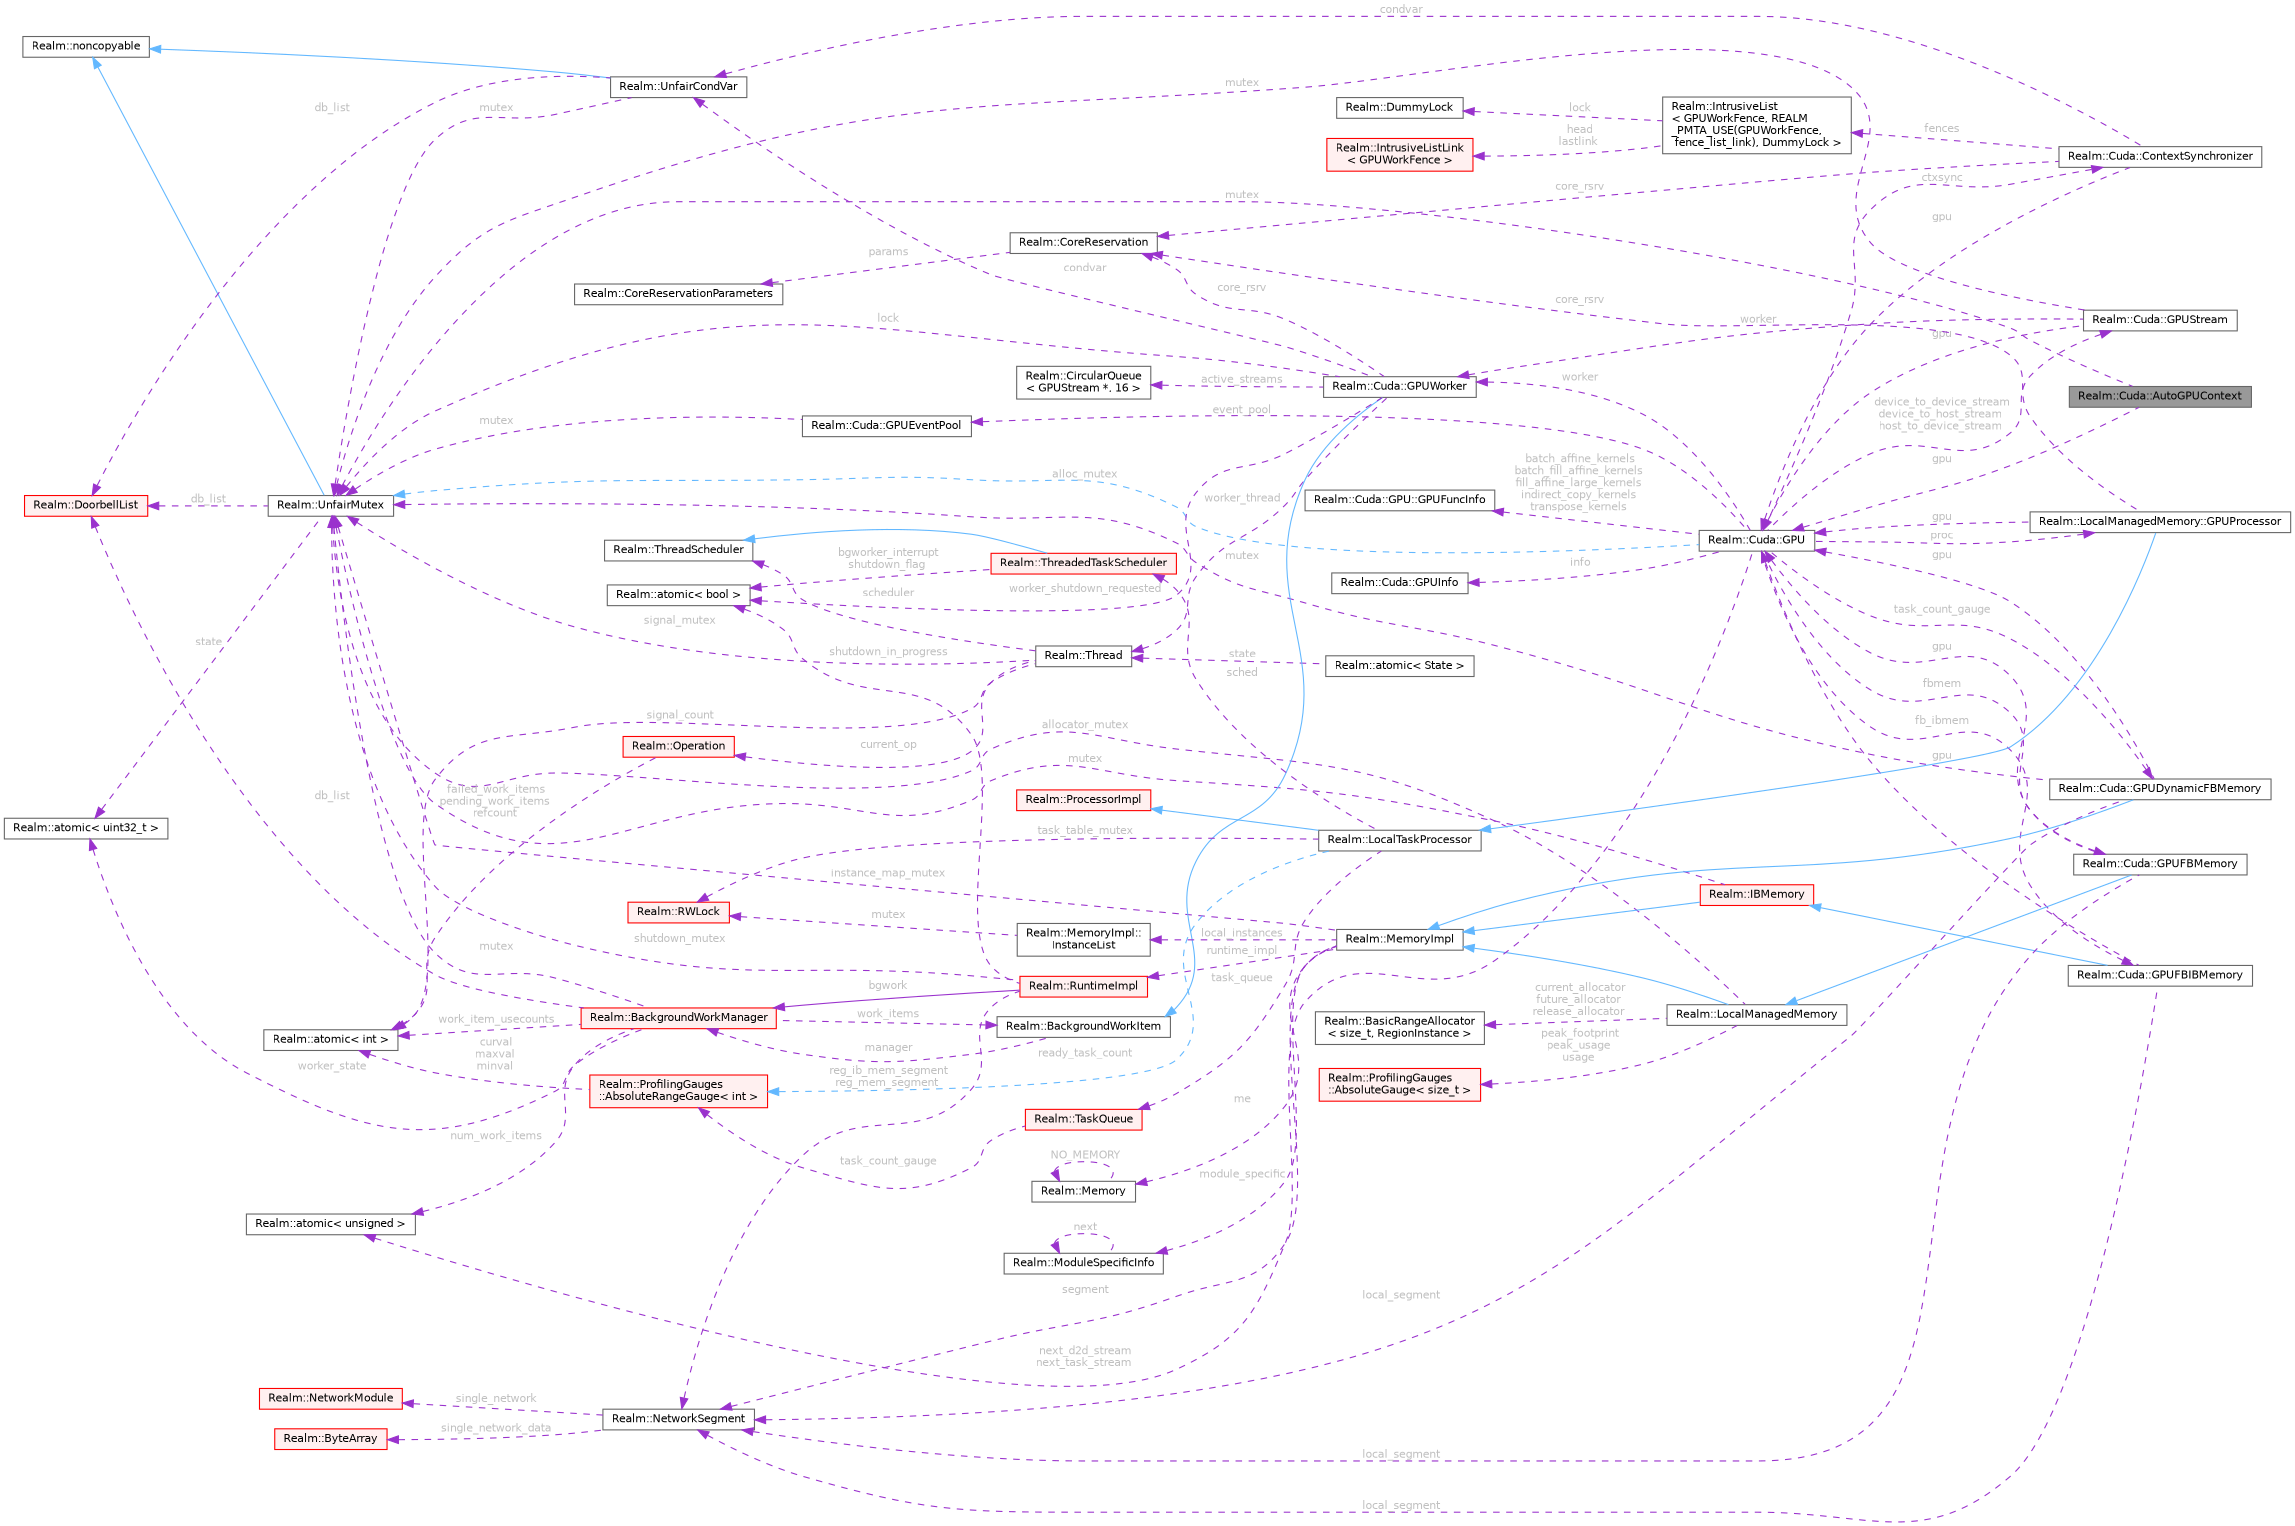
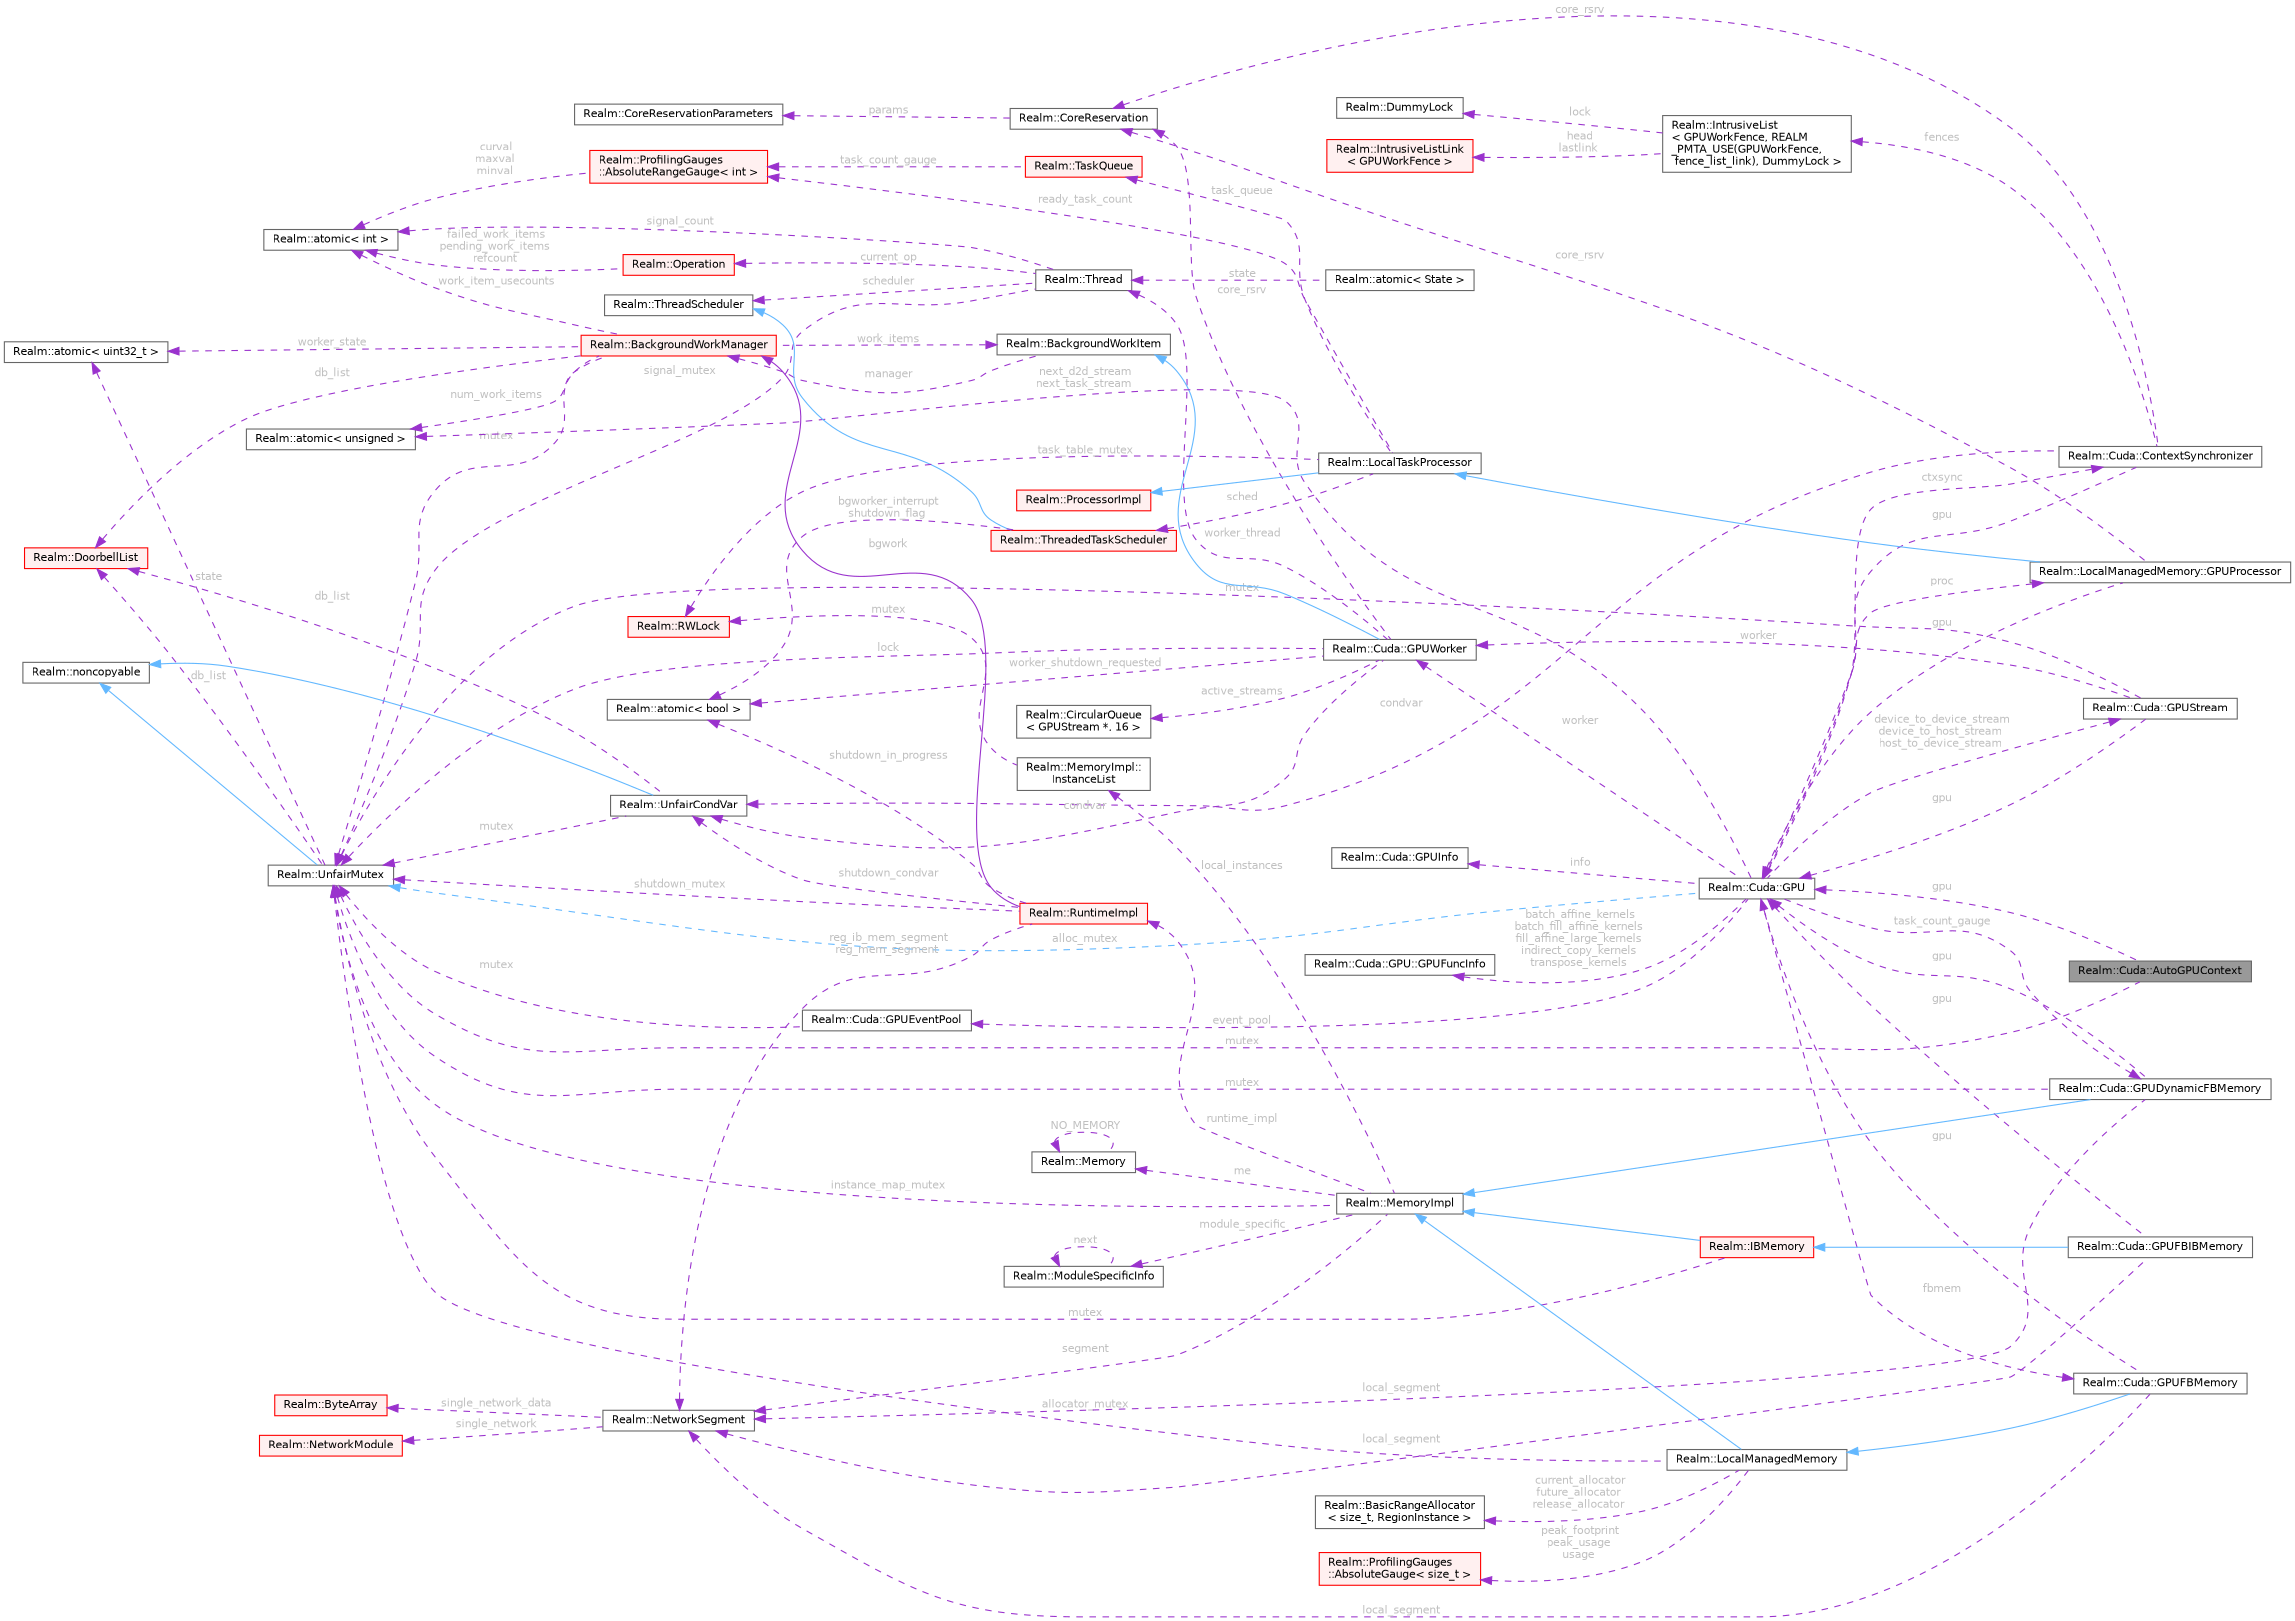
(1968, 732) -> none
none -> (853, 889)
(1128, 1074) -> (1142, 228)
